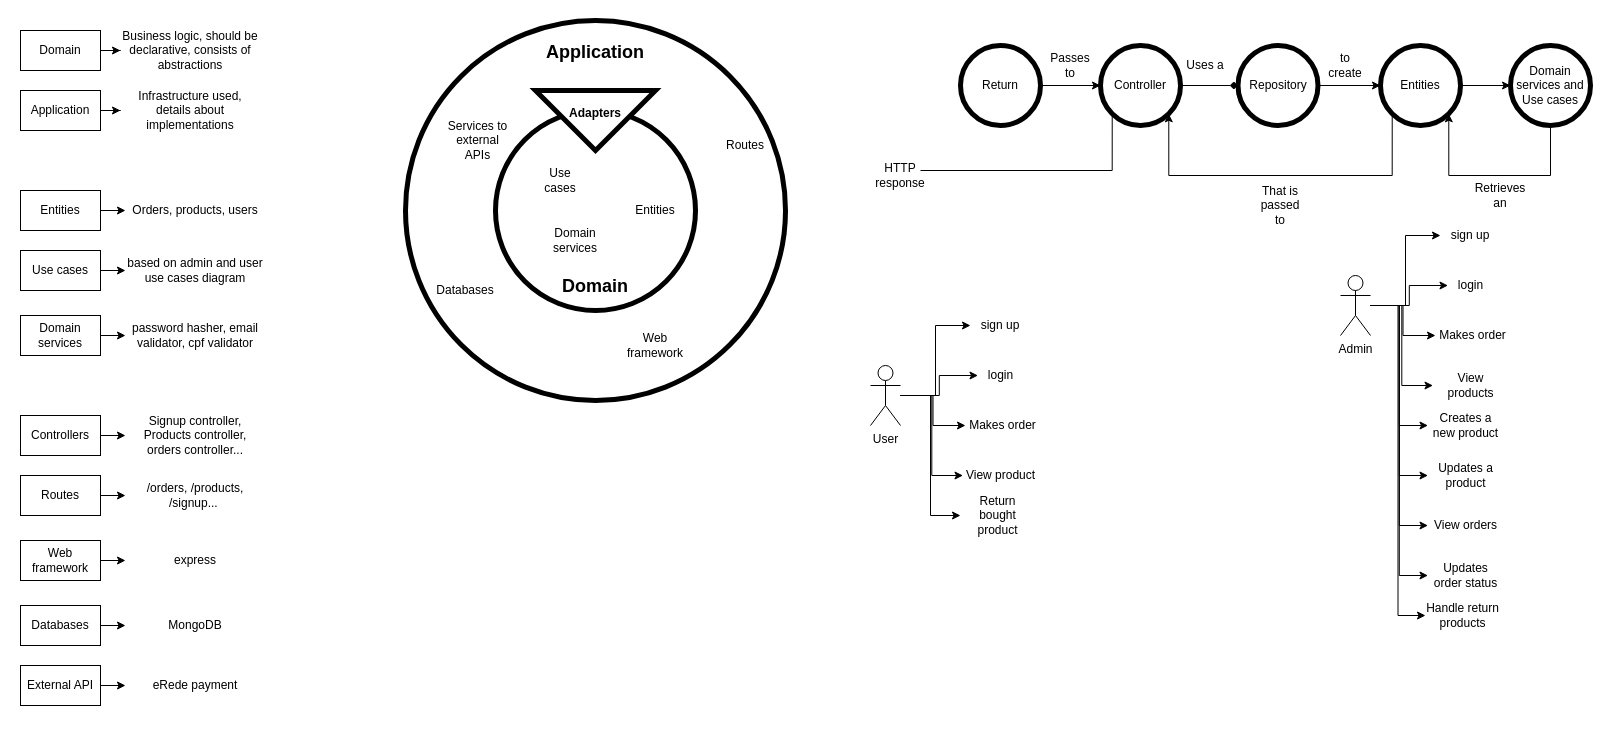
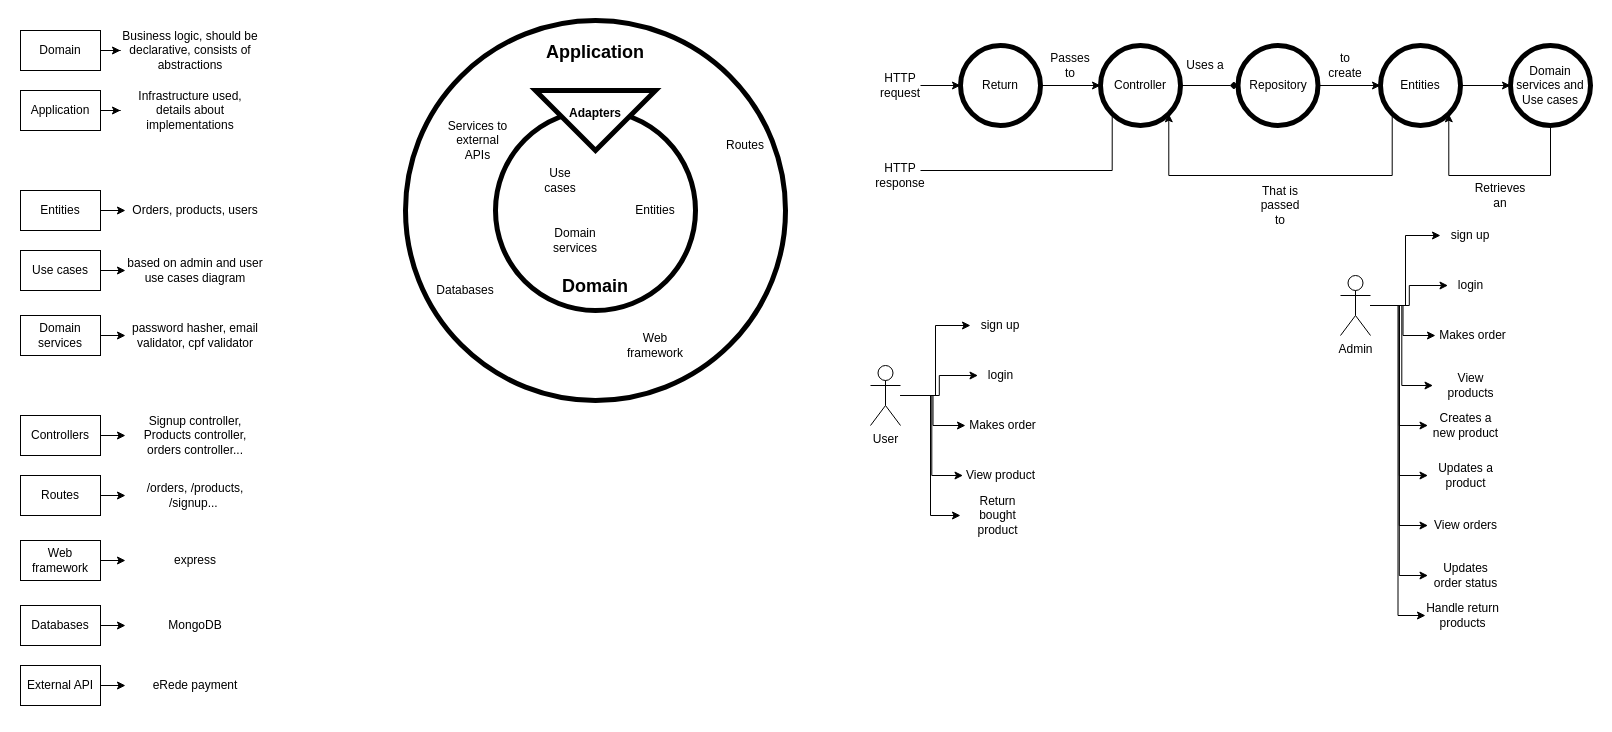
none -> (901, 86)
none -> (937, 86)
